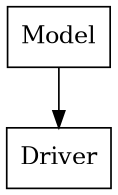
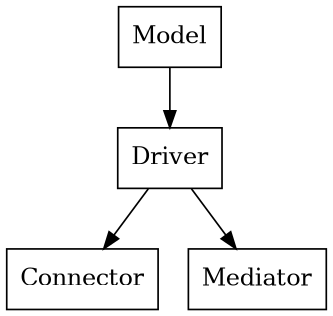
none -> (82, 279)
none -> (257, 279)
